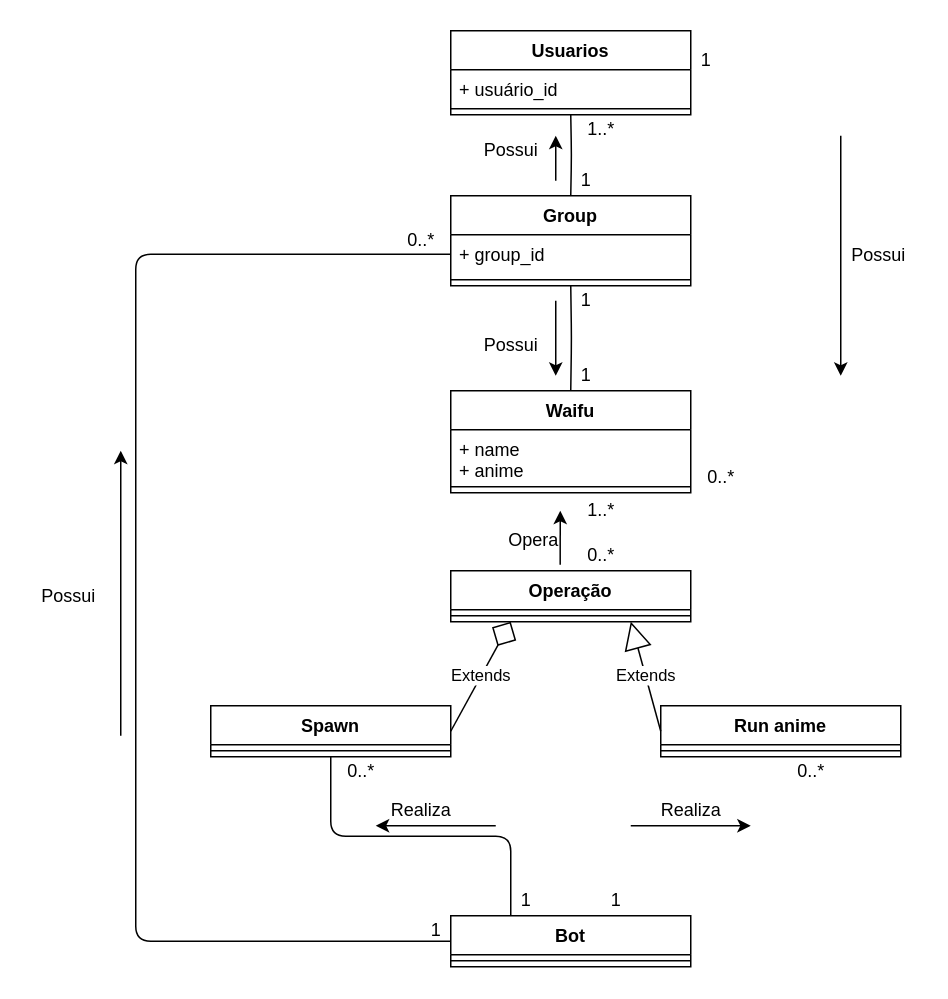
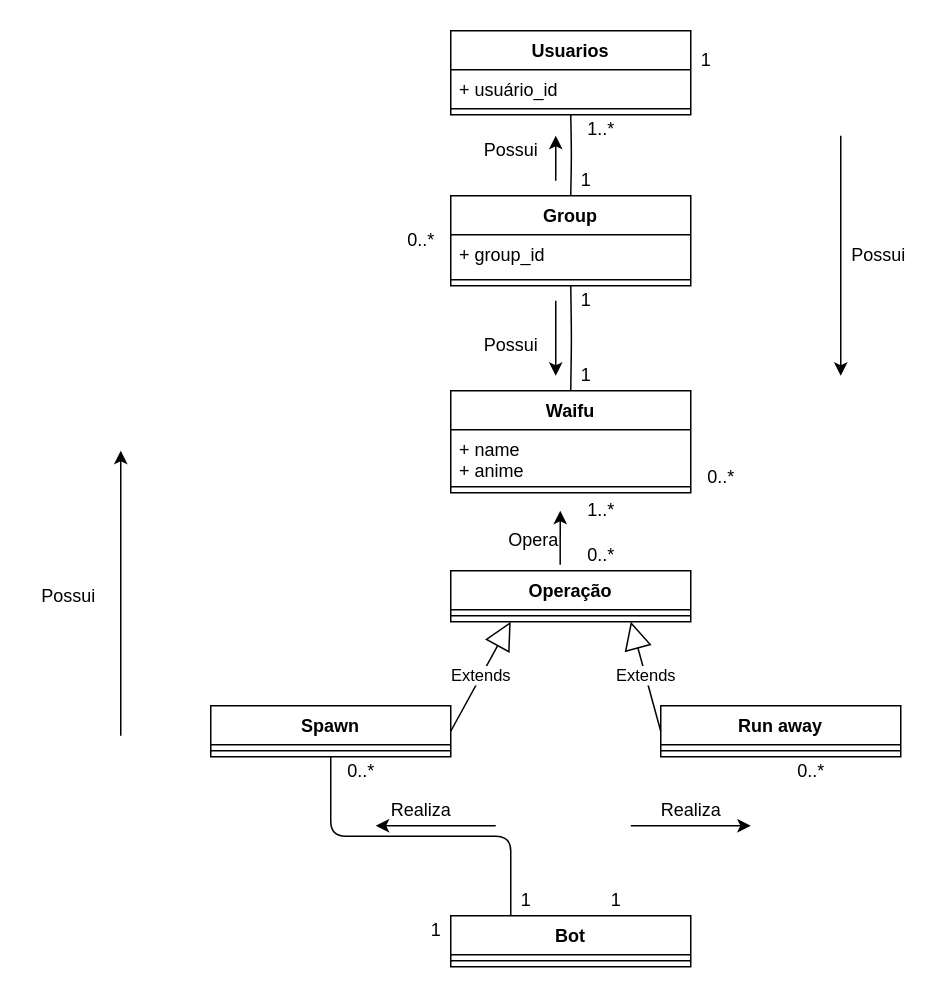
(136, 599) -> none
(497, 647) -> (497, 647)
(780, 726) -> (780, 726)
